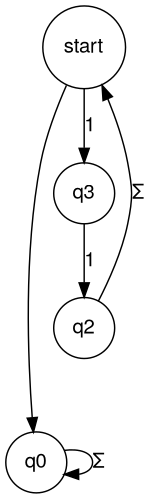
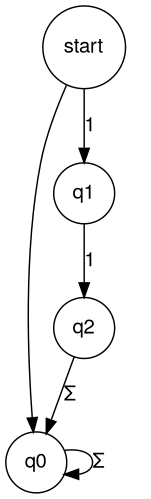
(84, 193) -> (84, 193)
(131, 201) -> (63, 388)
